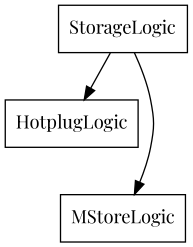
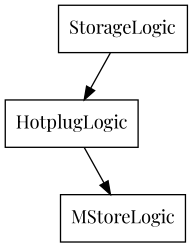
(153, 117) -> (94, 165)
